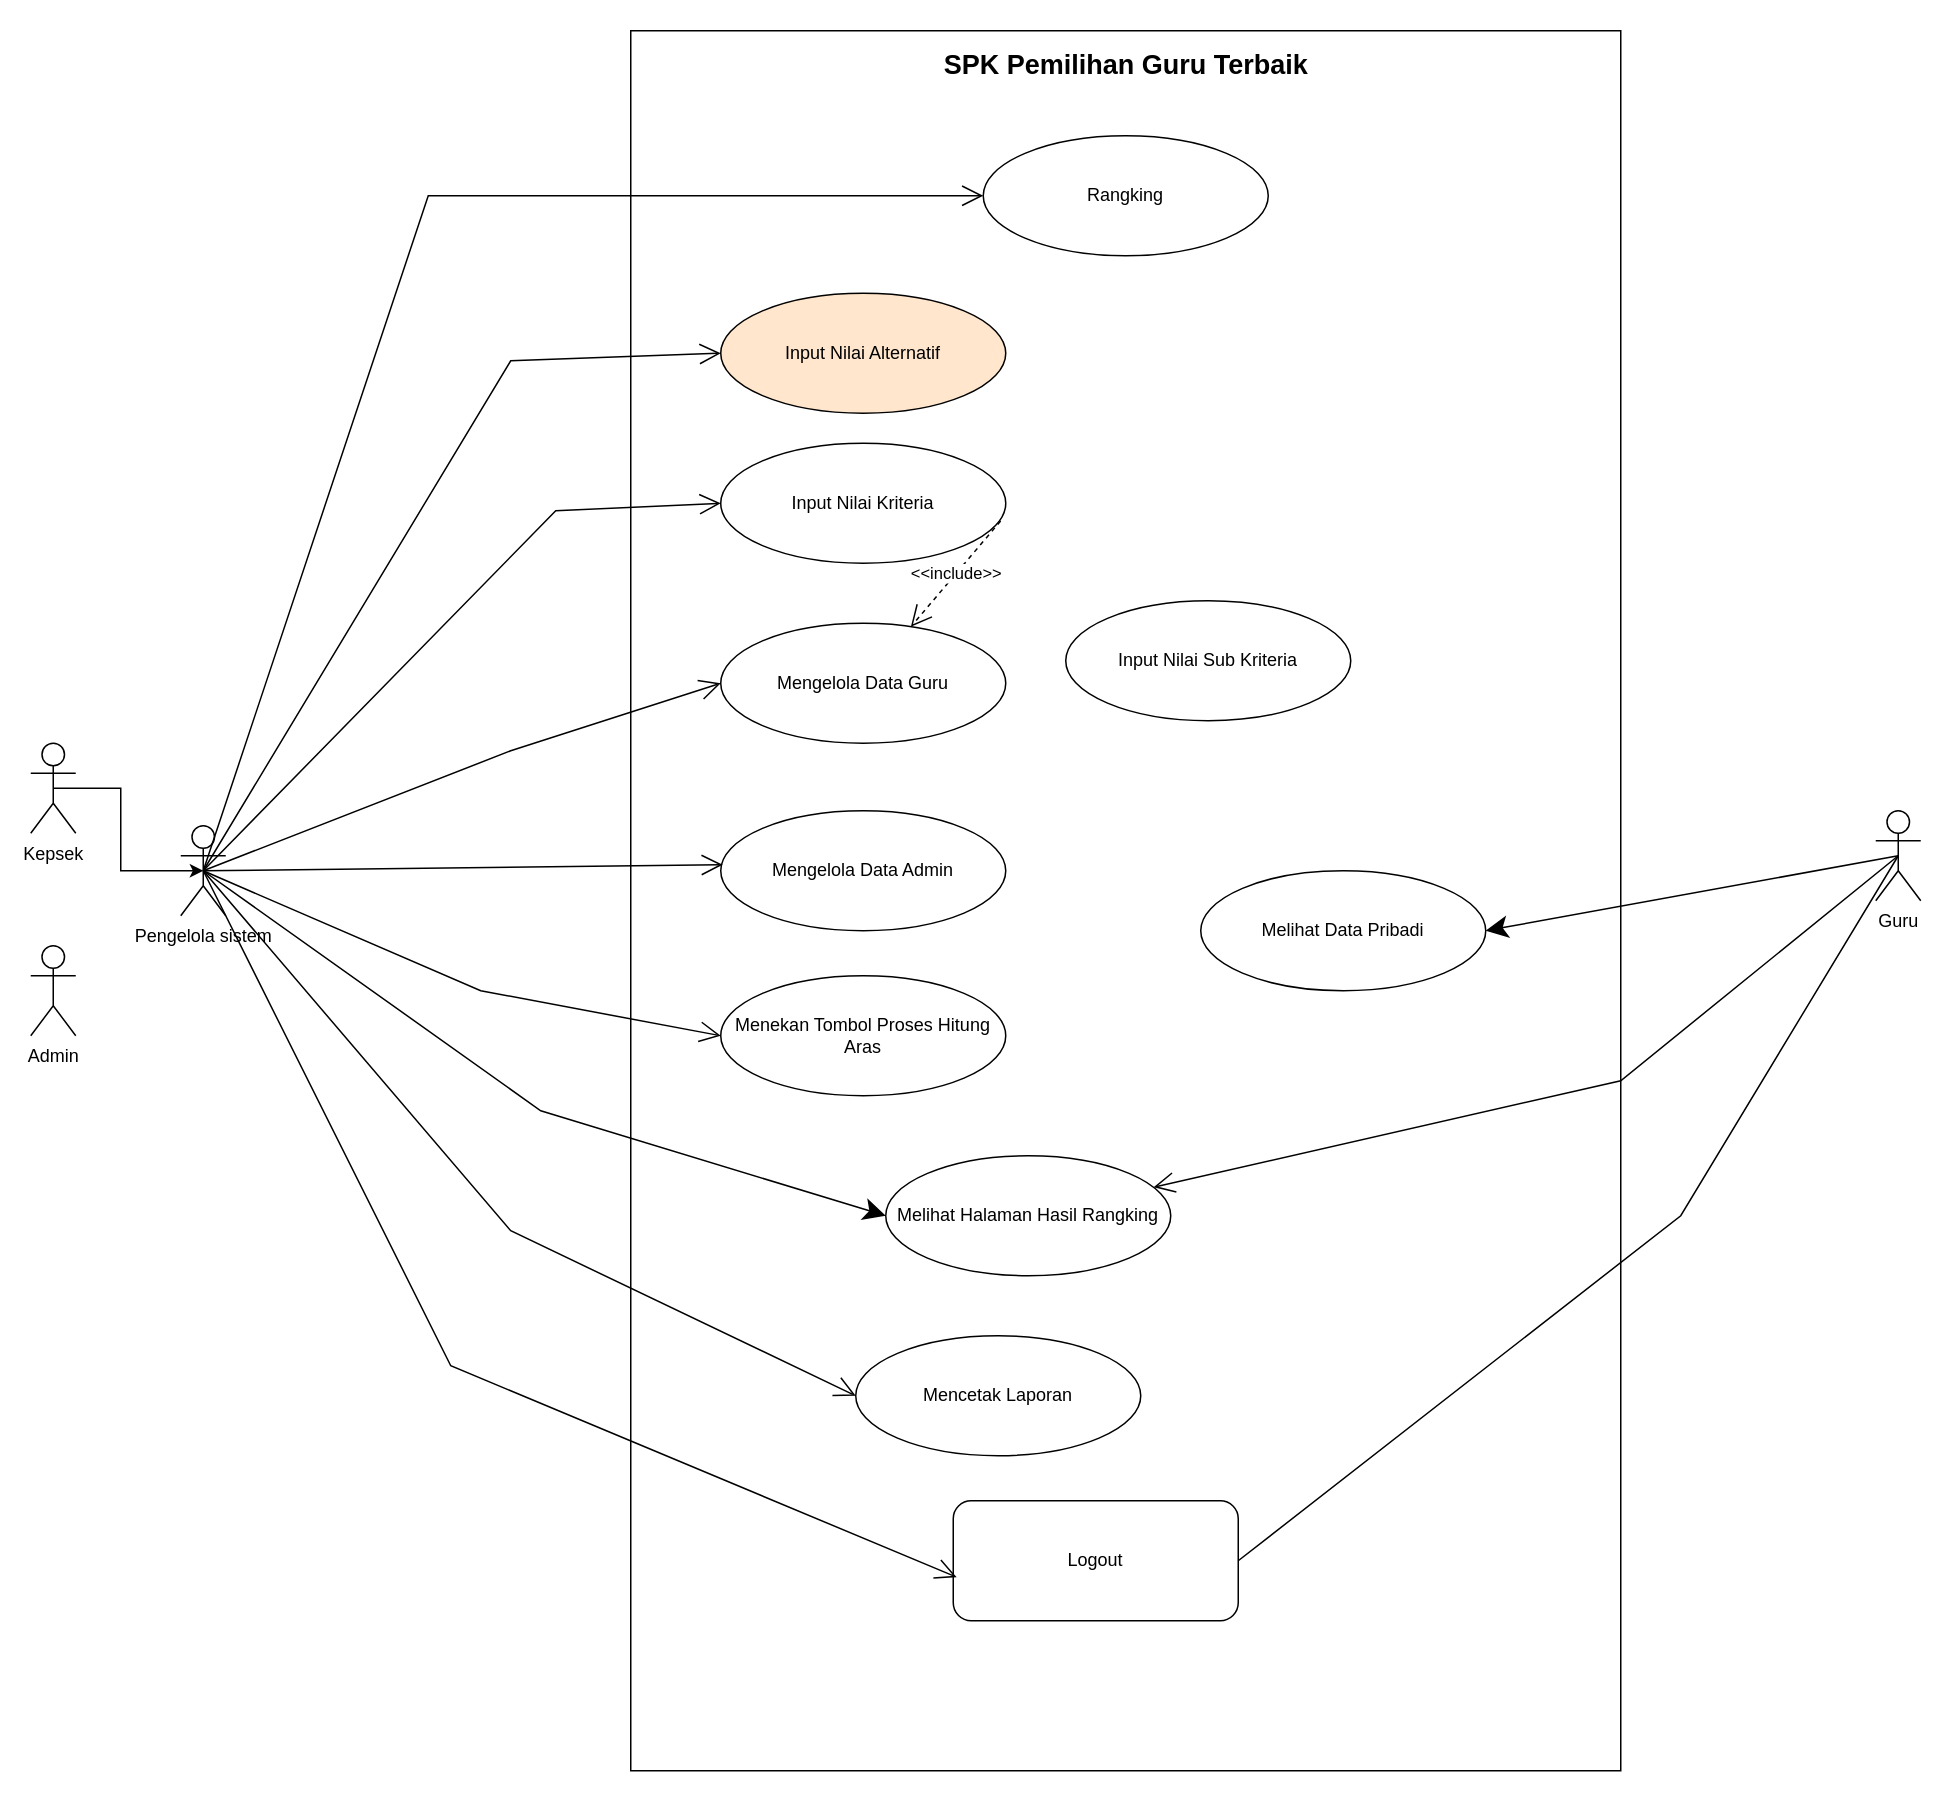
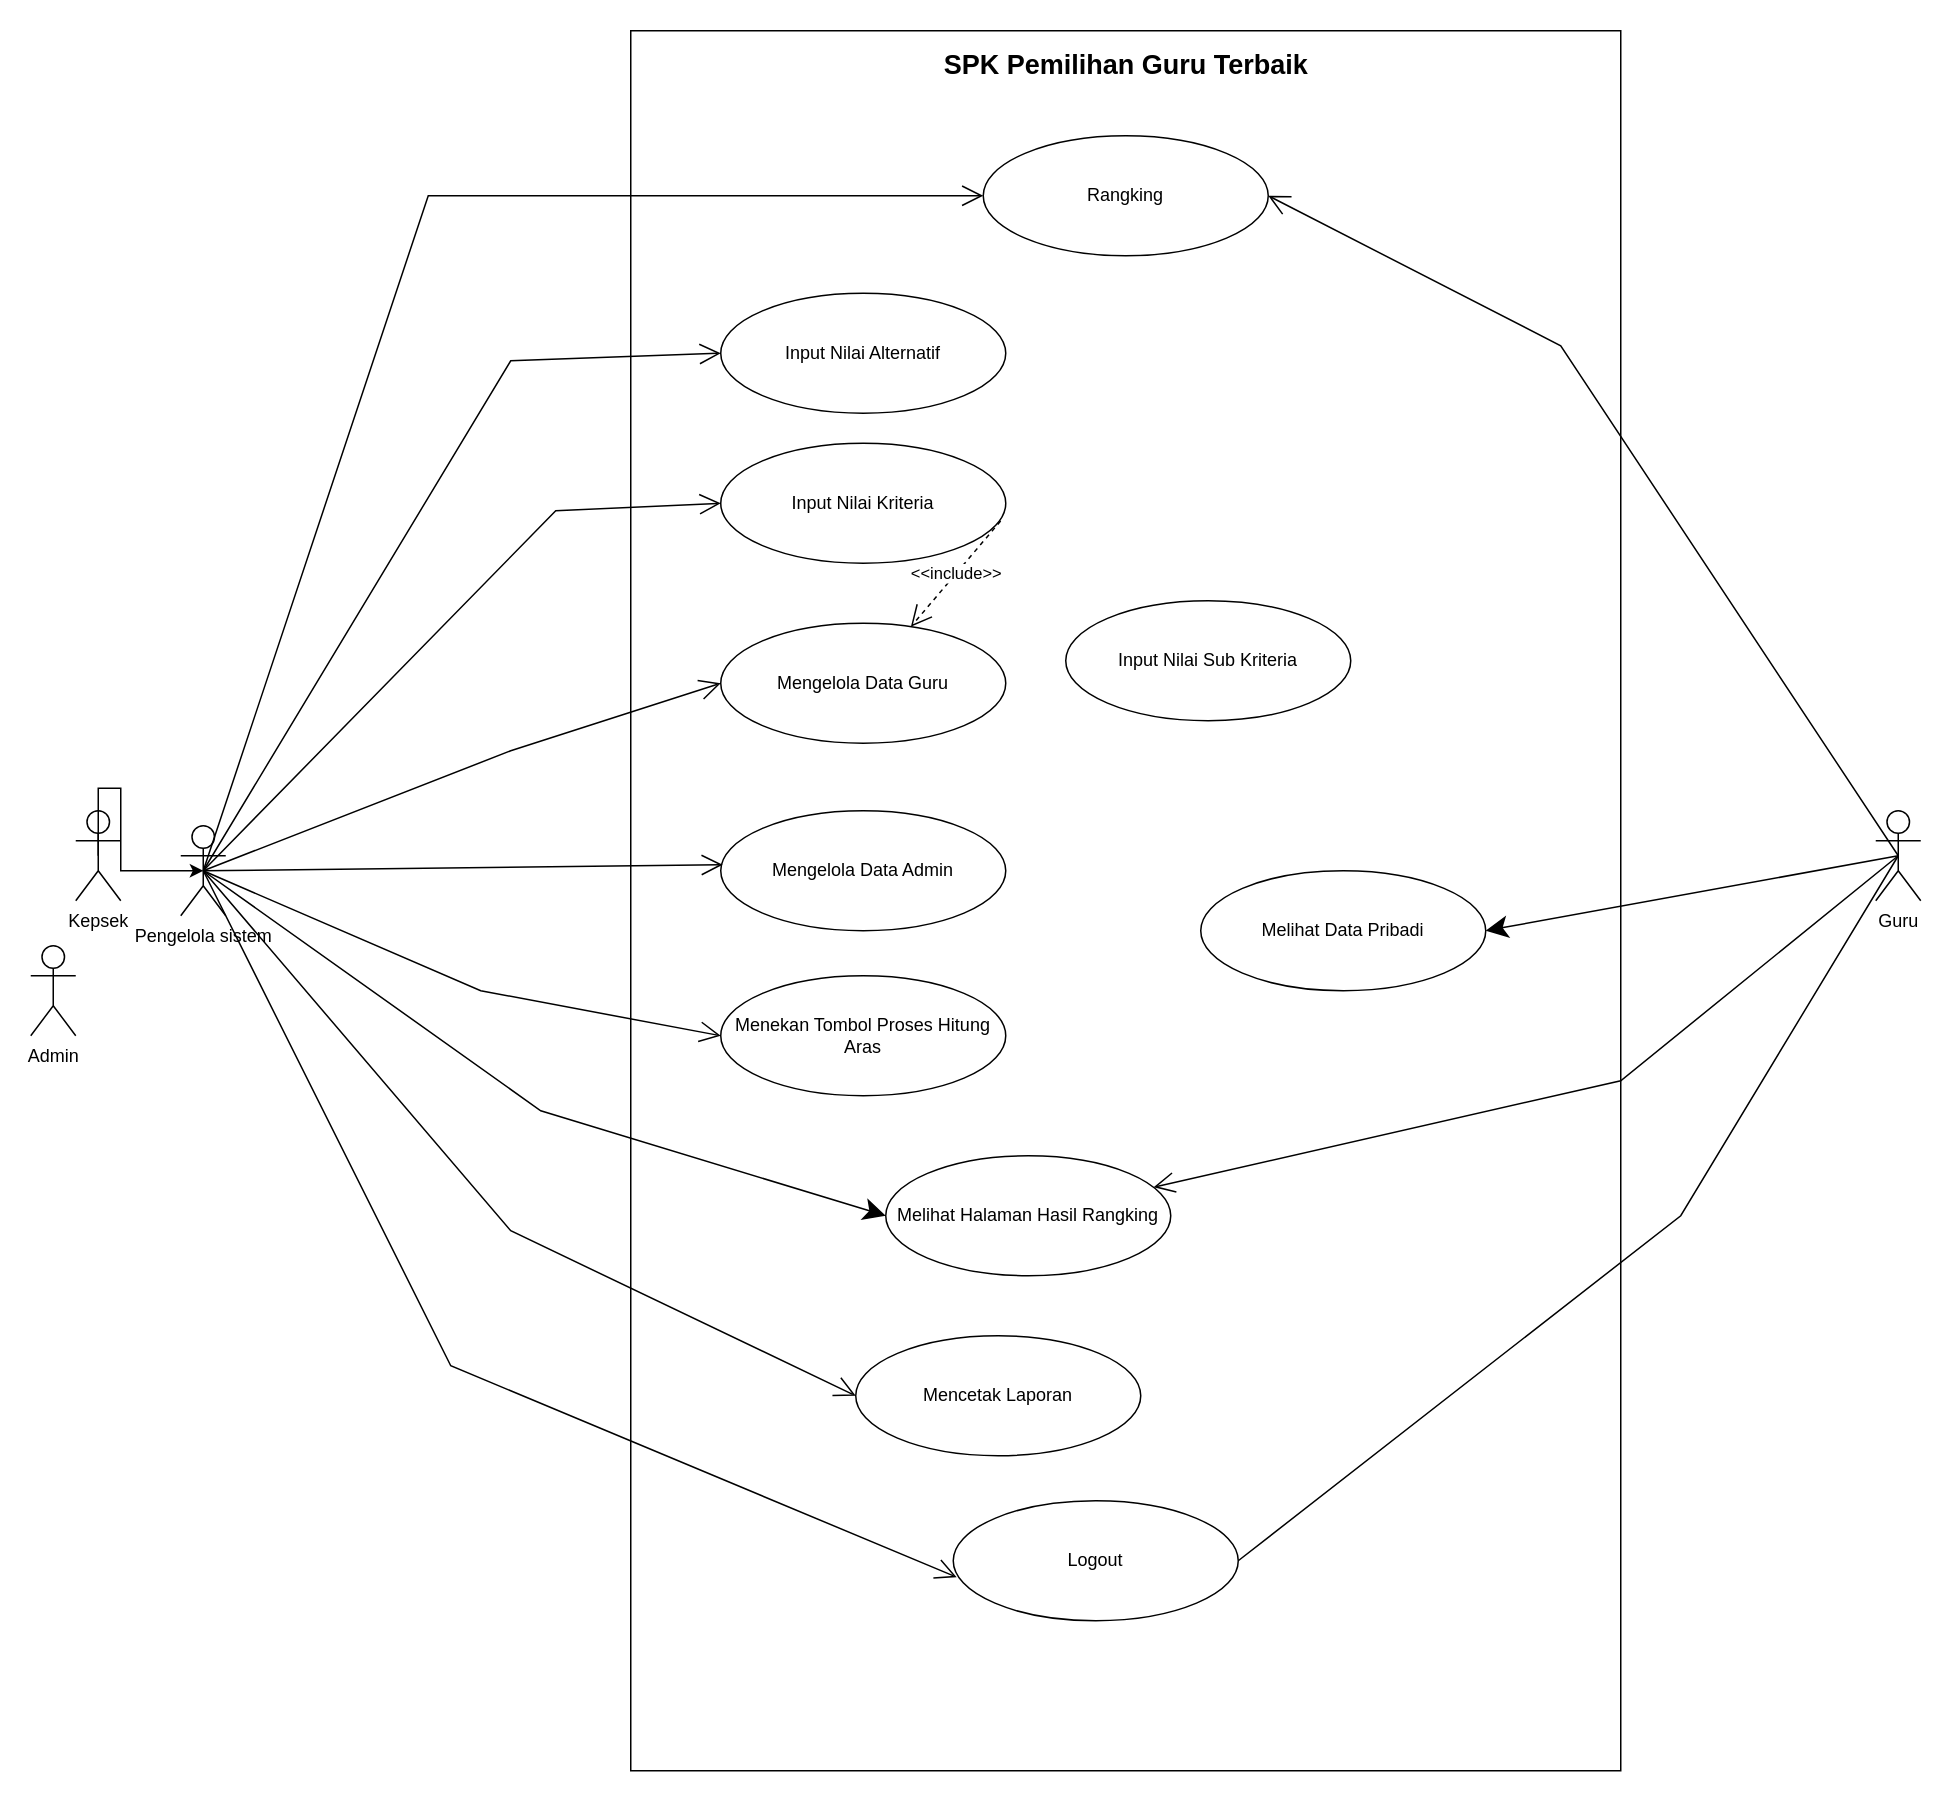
(863, 353) -> (863, 353)
none -> (1639, 463)
(53, 788) -> (98, 856)
(1096, 1561) -> (1096, 1561)
